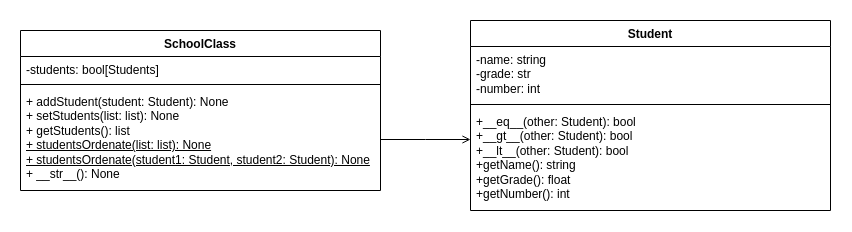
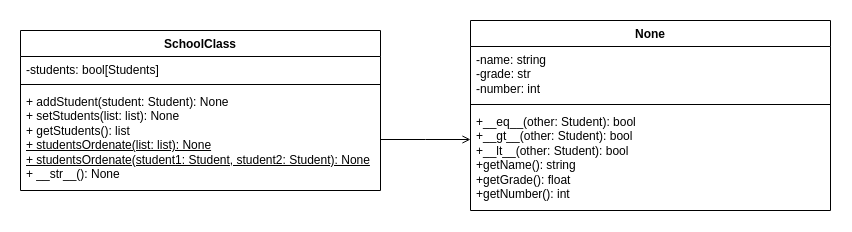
(651, 35) -> (651, 35)
